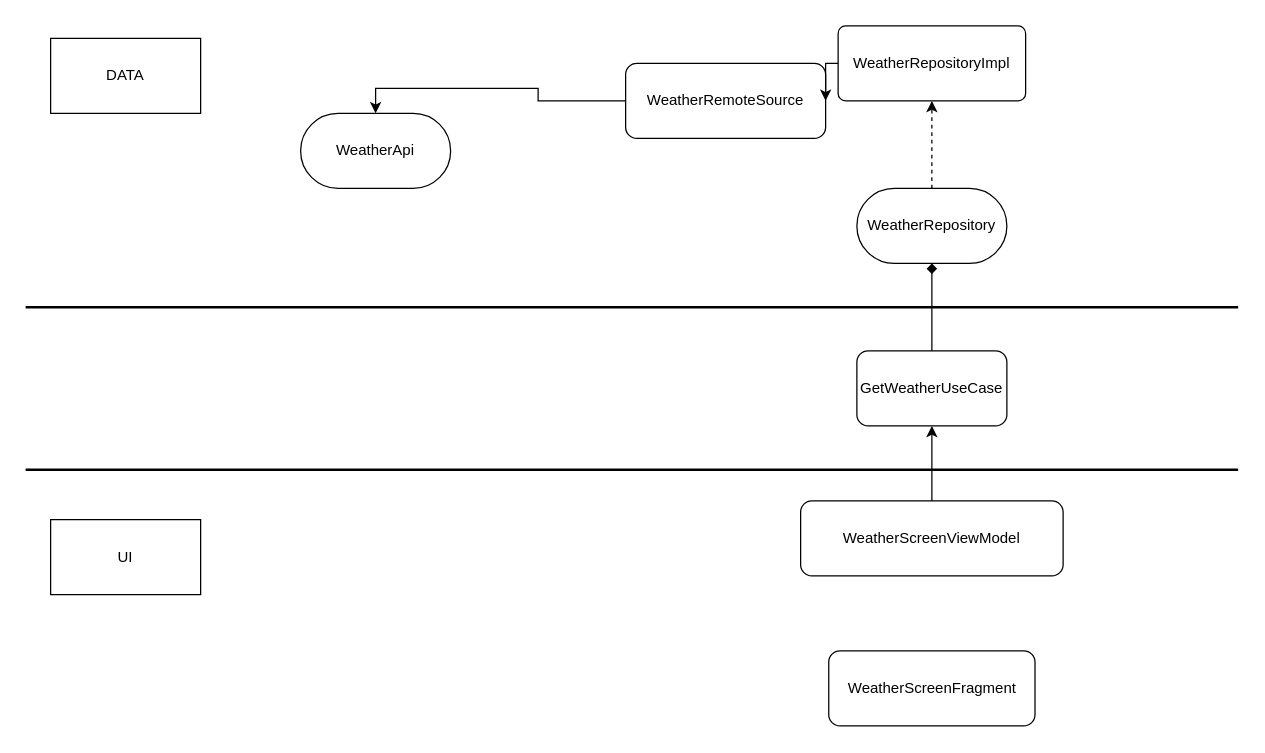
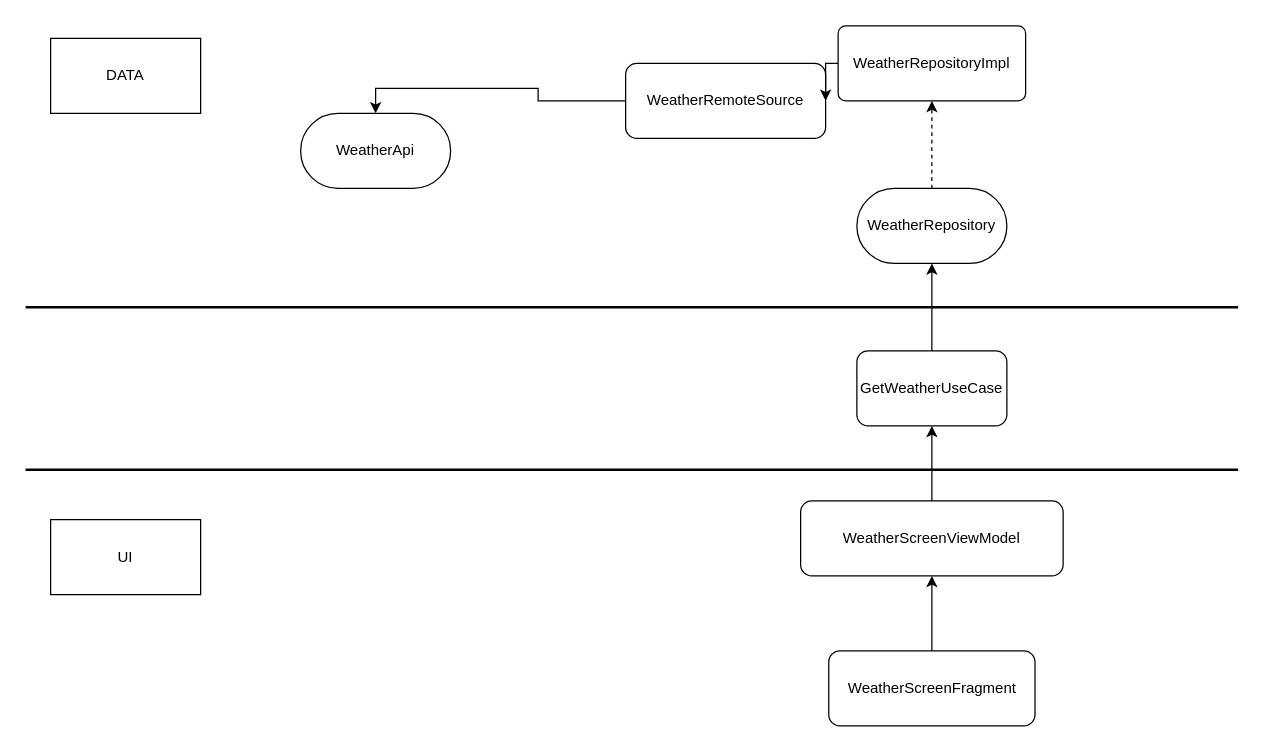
(932, 274) -> (932, 273)
none -> (932, 618)
